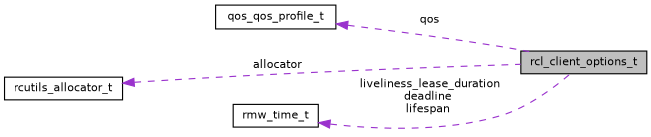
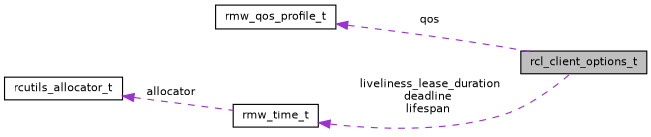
(276, 17) -> (276, 17)
(327, 72) -> (184, 104)
